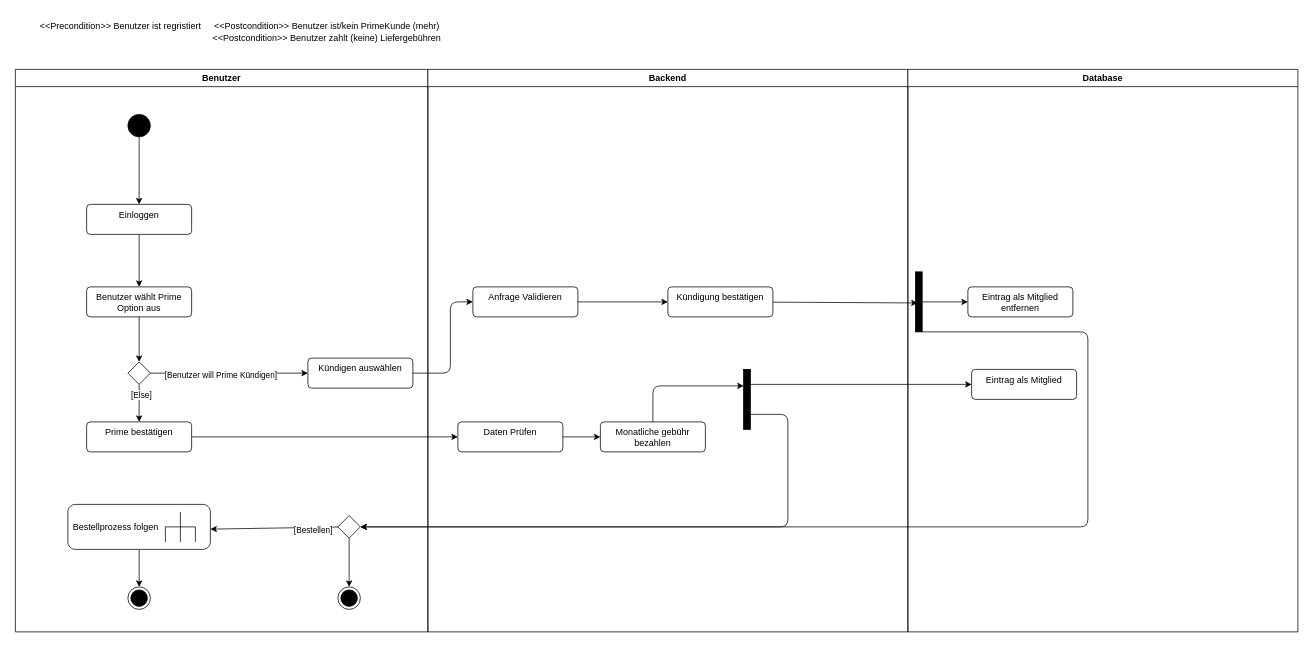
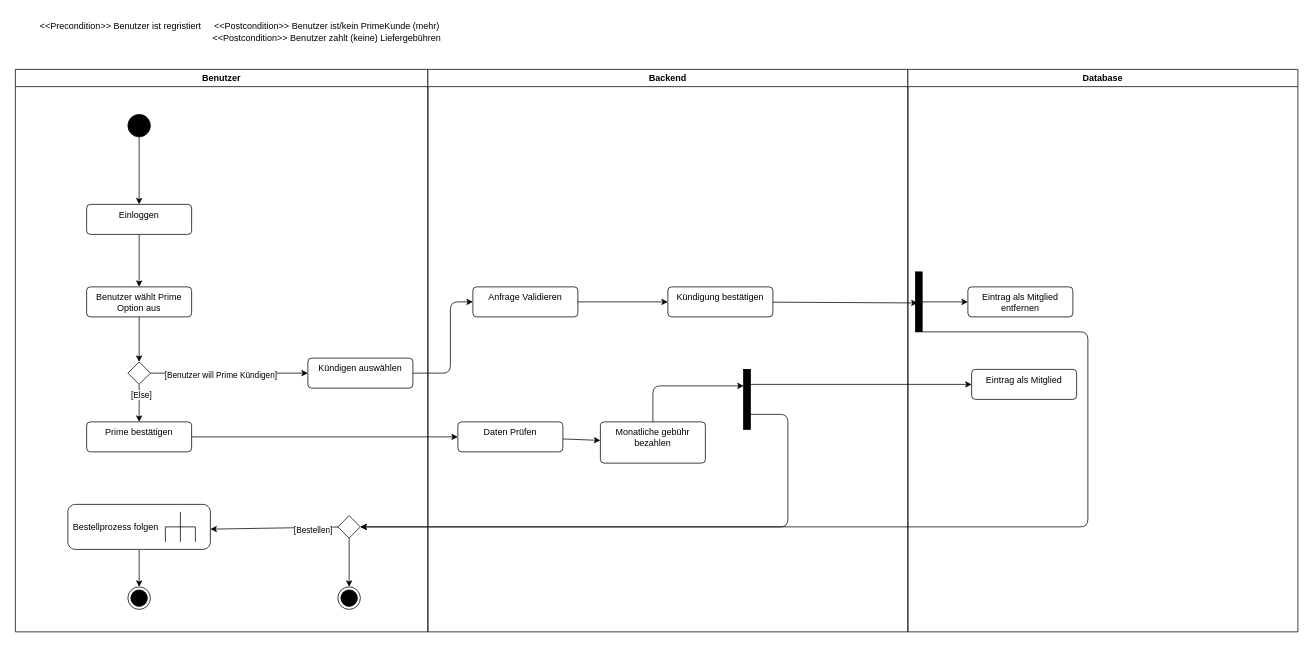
(653, 437) -> (653, 443)
